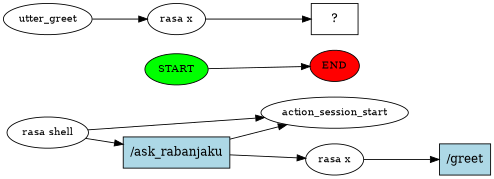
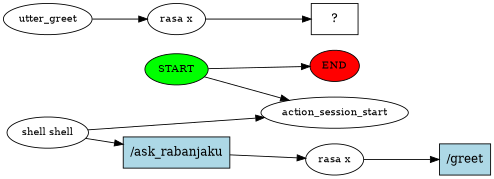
(48, 133) -> (48, 133)
(254, 133) -> (242, 87)
